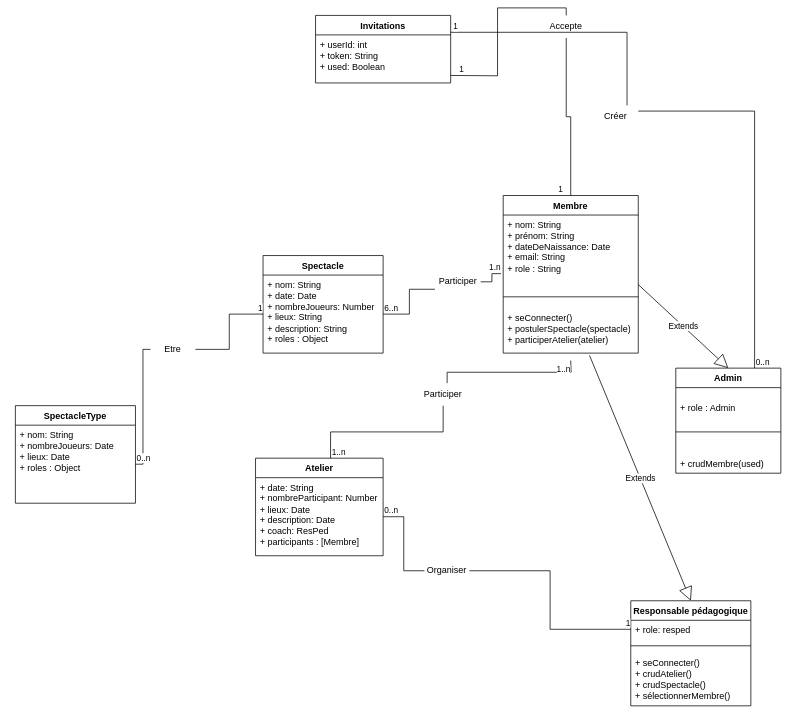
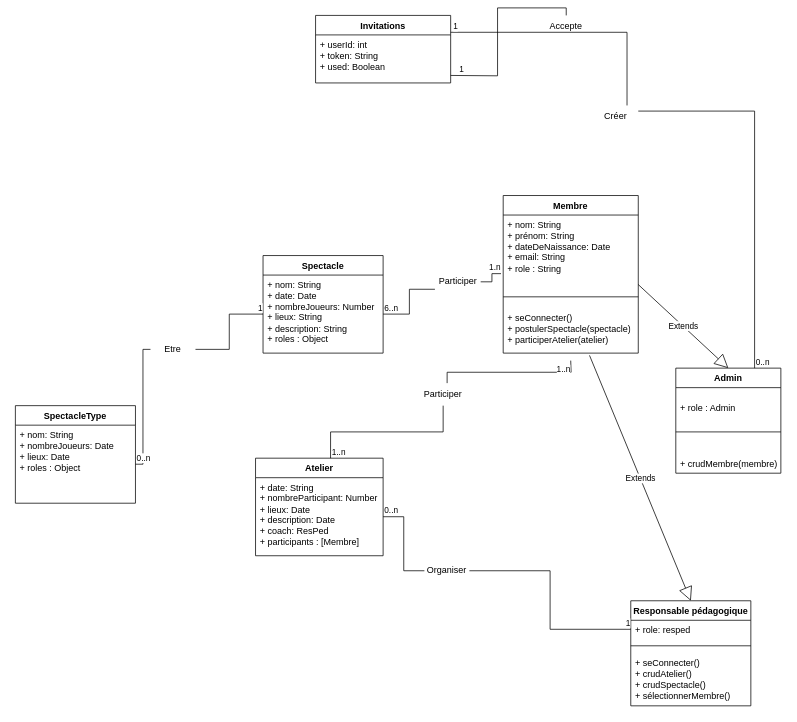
(568, 117) -> none
(724, 454) -> (729, 459)
